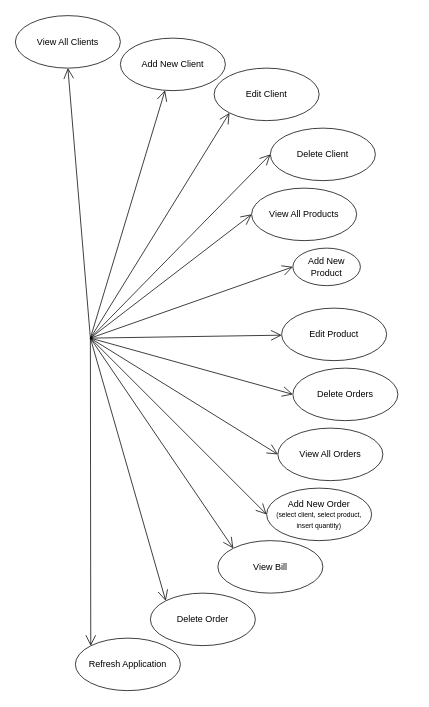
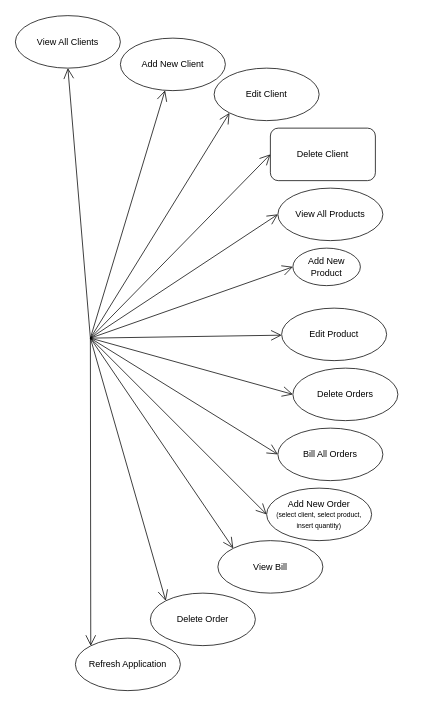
(323, 154) -> (323, 154)
(304, 214) -> (330, 214)
(330, 454) -> (330, 454)
